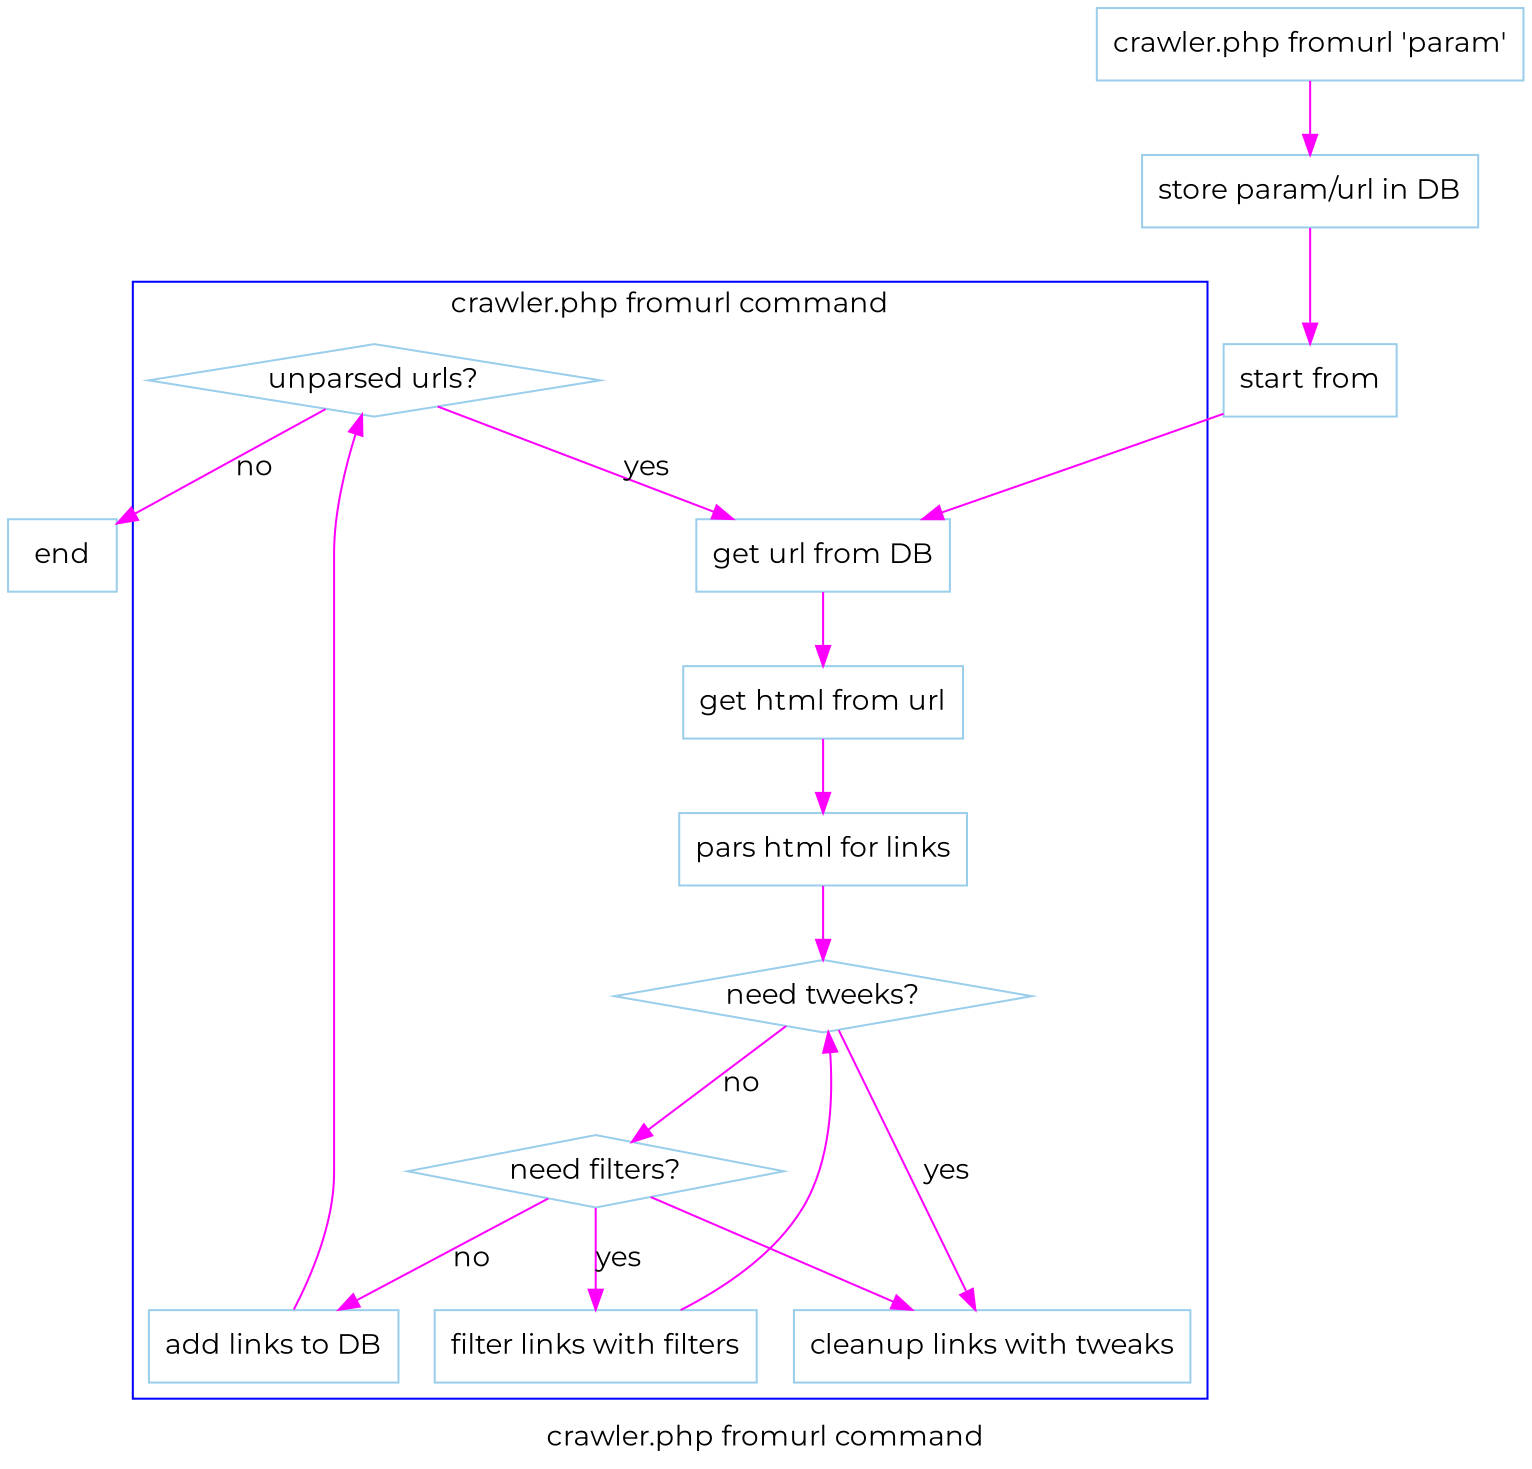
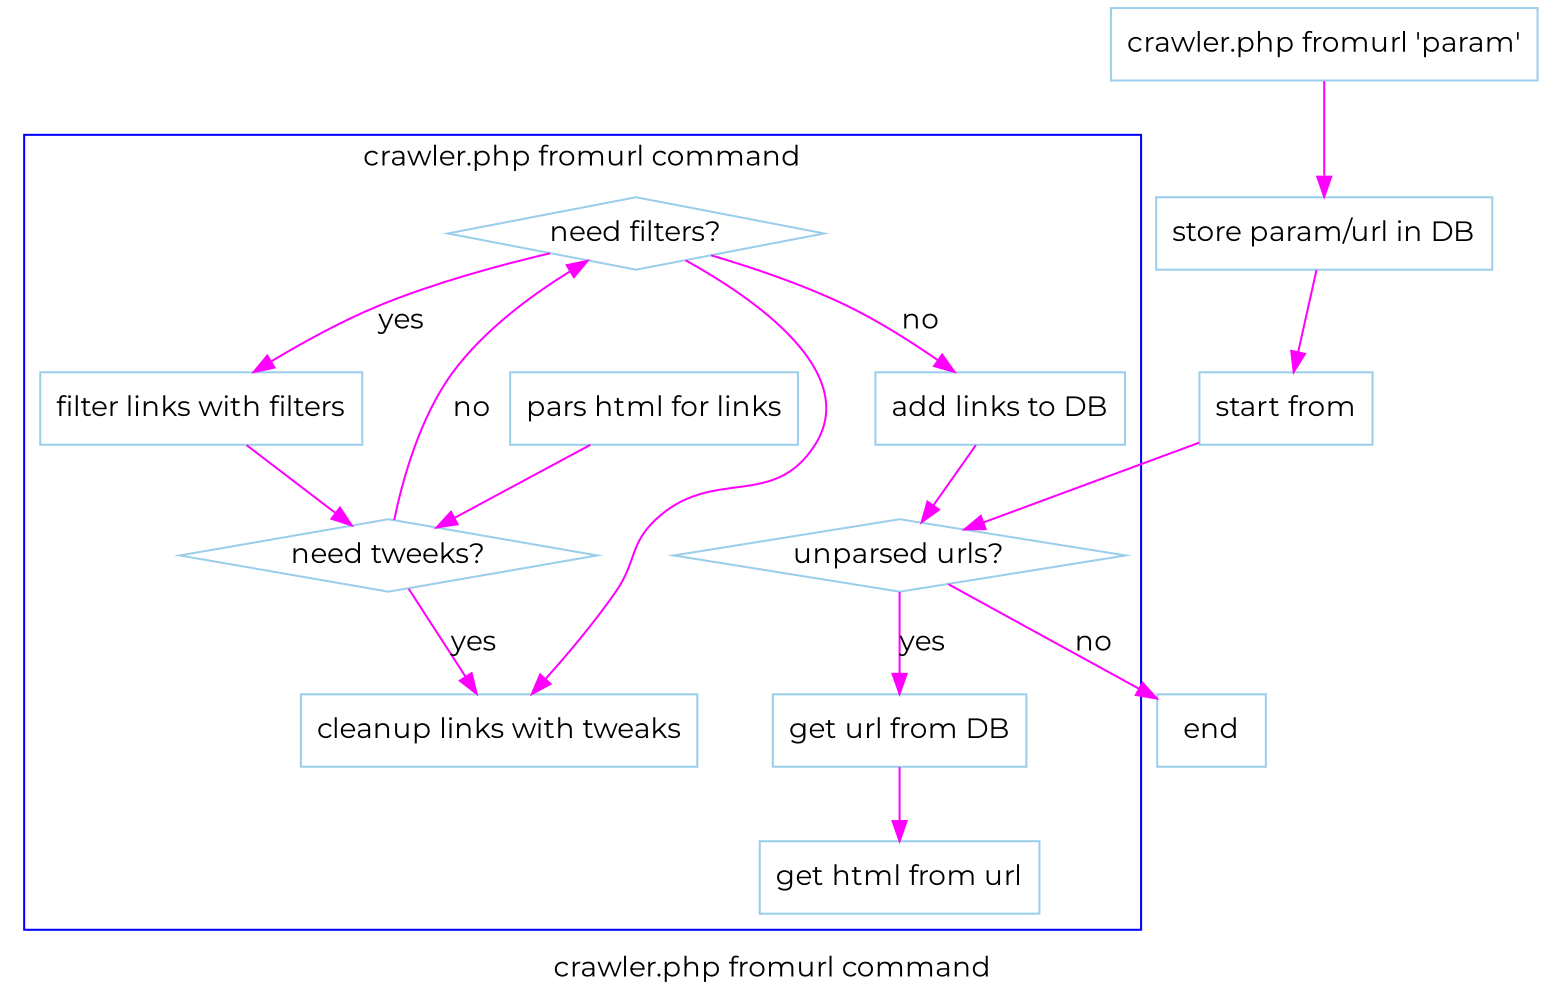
(1083, 463) -> (1091, 483)
(823, 766) -> none
